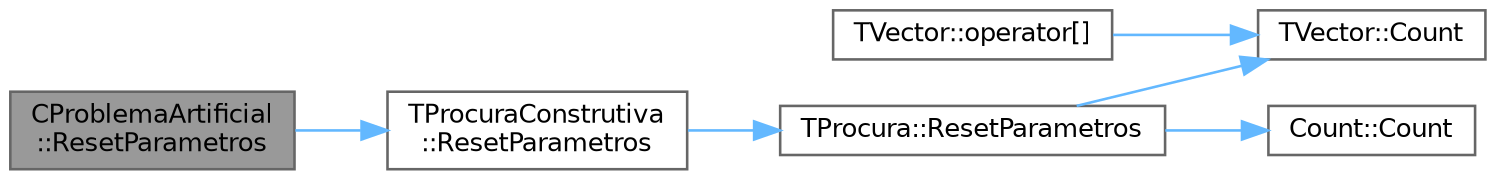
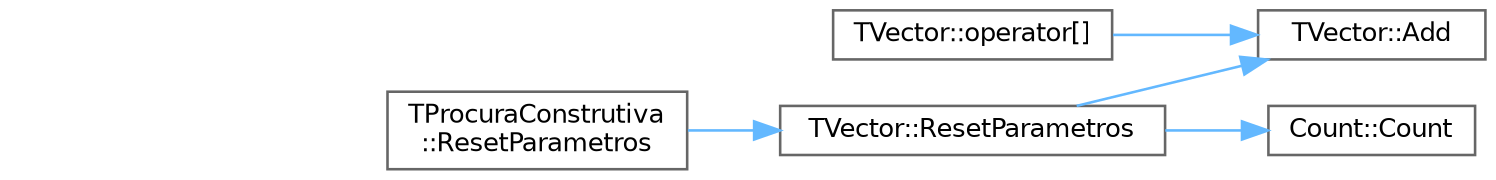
(1372, 35) -> (1372, 35)
(152, 130) -> none
(973, 130) -> (973, 130)
